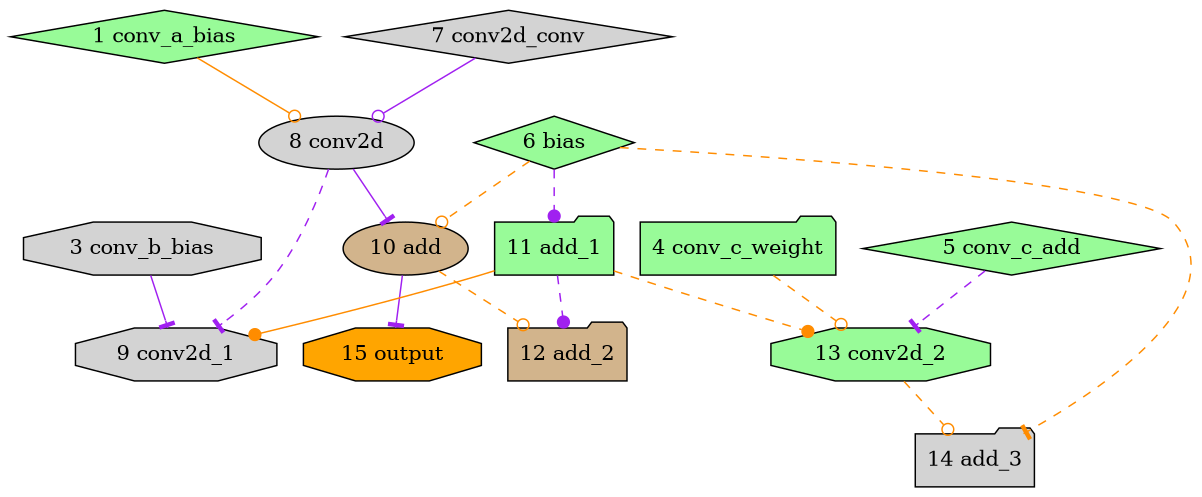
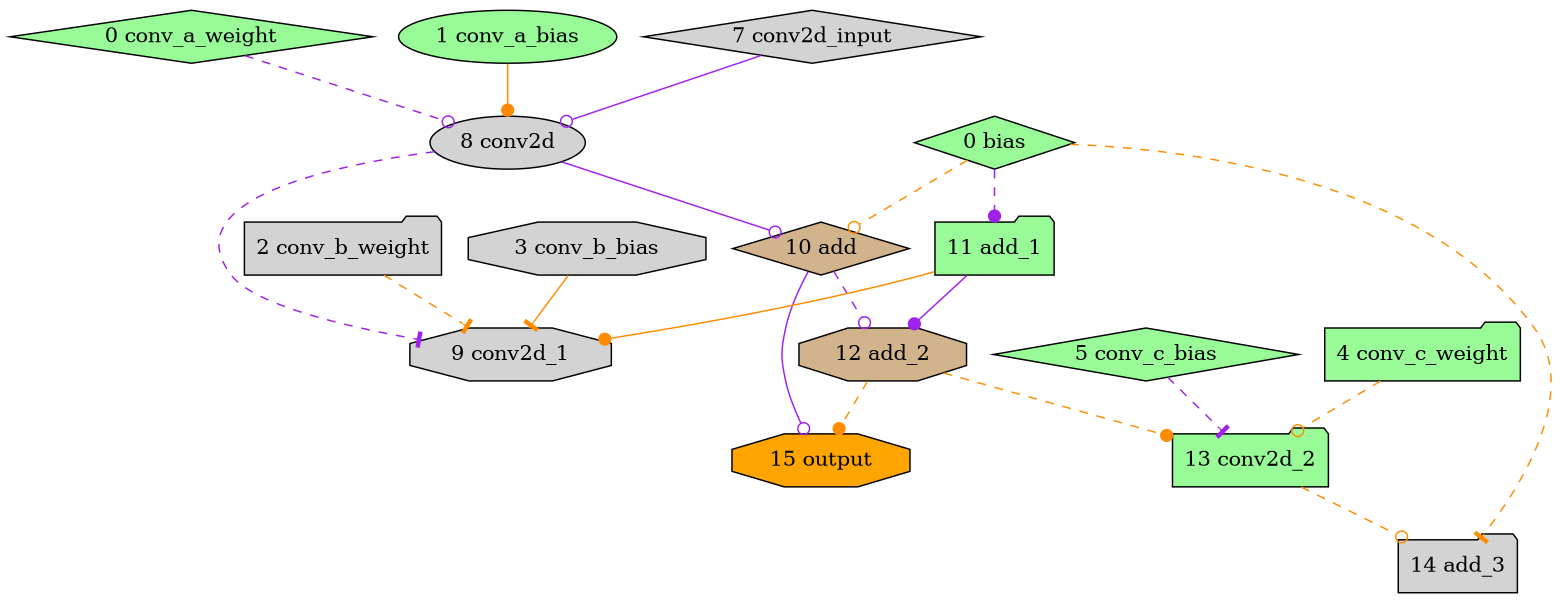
(164, 37) -> (508, 37)
none -> (191, 37)
(509, 37) -> (812, 37)
(243, 85) -> (508, 84)
(554, 143) -> (995, 143)
(369, 193) -> (665, 196)
none -> (343, 249)
(406, 249) -> (821, 249)
(1012, 249) -> (1146, 354)
(401, 288) -> (782, 347)
(478, 296) -> (852, 302)
(560, 296) -> (943, 298)
(158, 298) -> (551, 299)
(708, 301) -> (1052, 403)
(567, 354) -> (883, 354)
(881, 354) -> (1250, 460)
none -> (855, 402)
